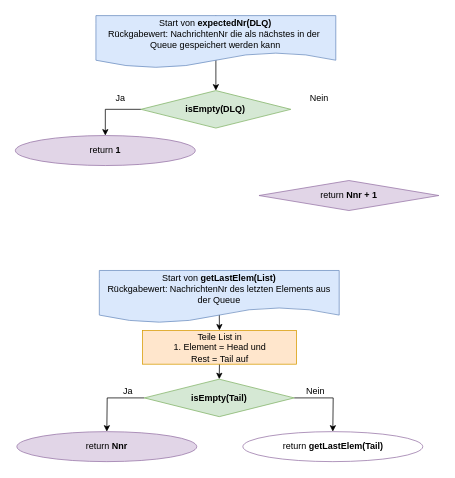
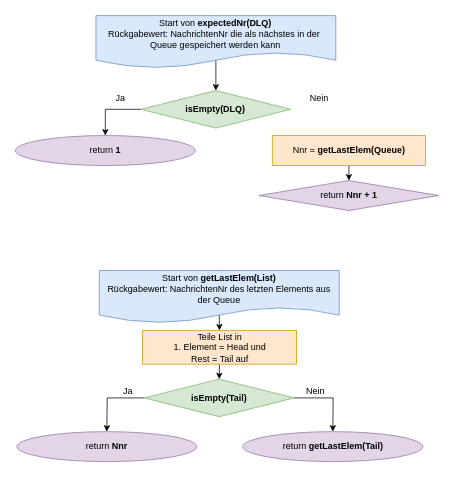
none -> (349, 150)
none -> (349, 172)
(333, 447) -> (333, 447)
